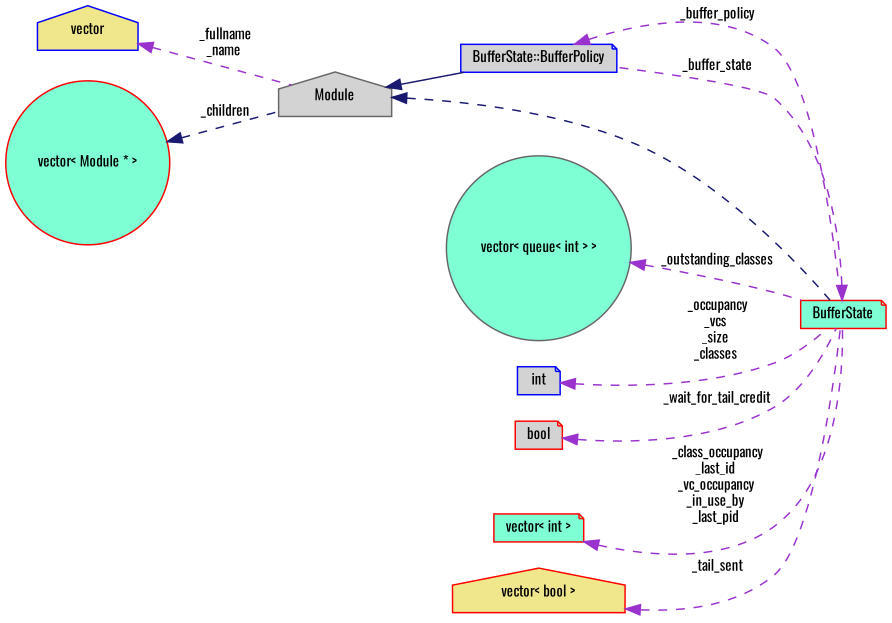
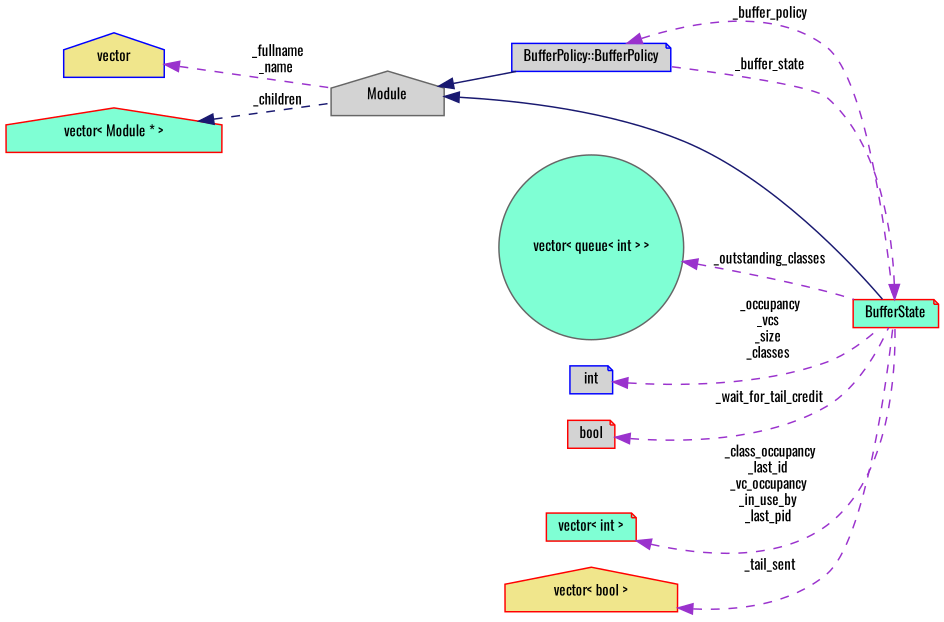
(539, 58) -> (591, 57)
(643, 148) -> (696, 147)
(88, 163) -> (114, 132)
